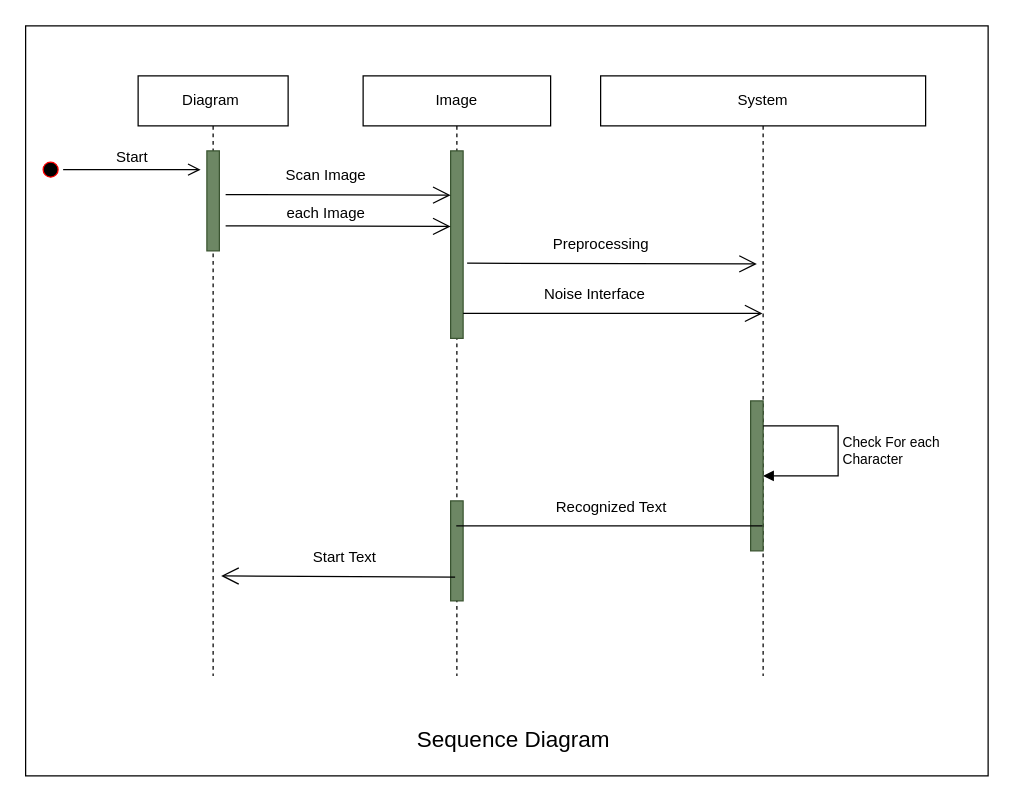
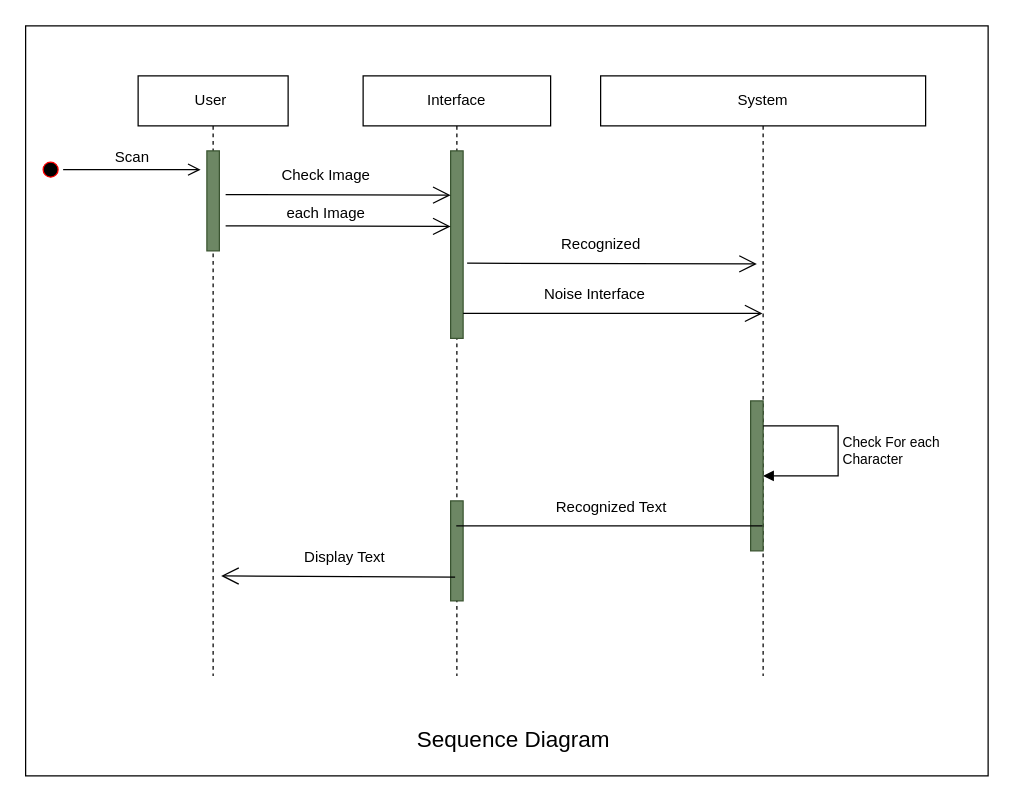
(213, 101) -> (213, 101)
(457, 101) -> (457, 101)
(133, 157) -> (133, 157)
(326, 176) -> (326, 176)
(601, 244) -> (601, 244)
(345, 557) -> (345, 557)
